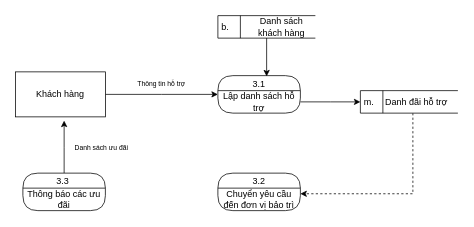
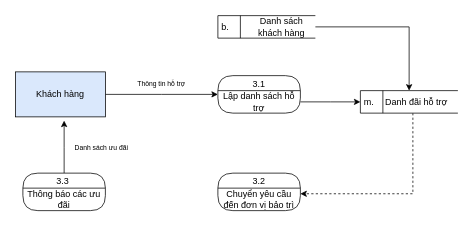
(267, 54) -> (409, 84)
(60, 94) -> (60, 94)
